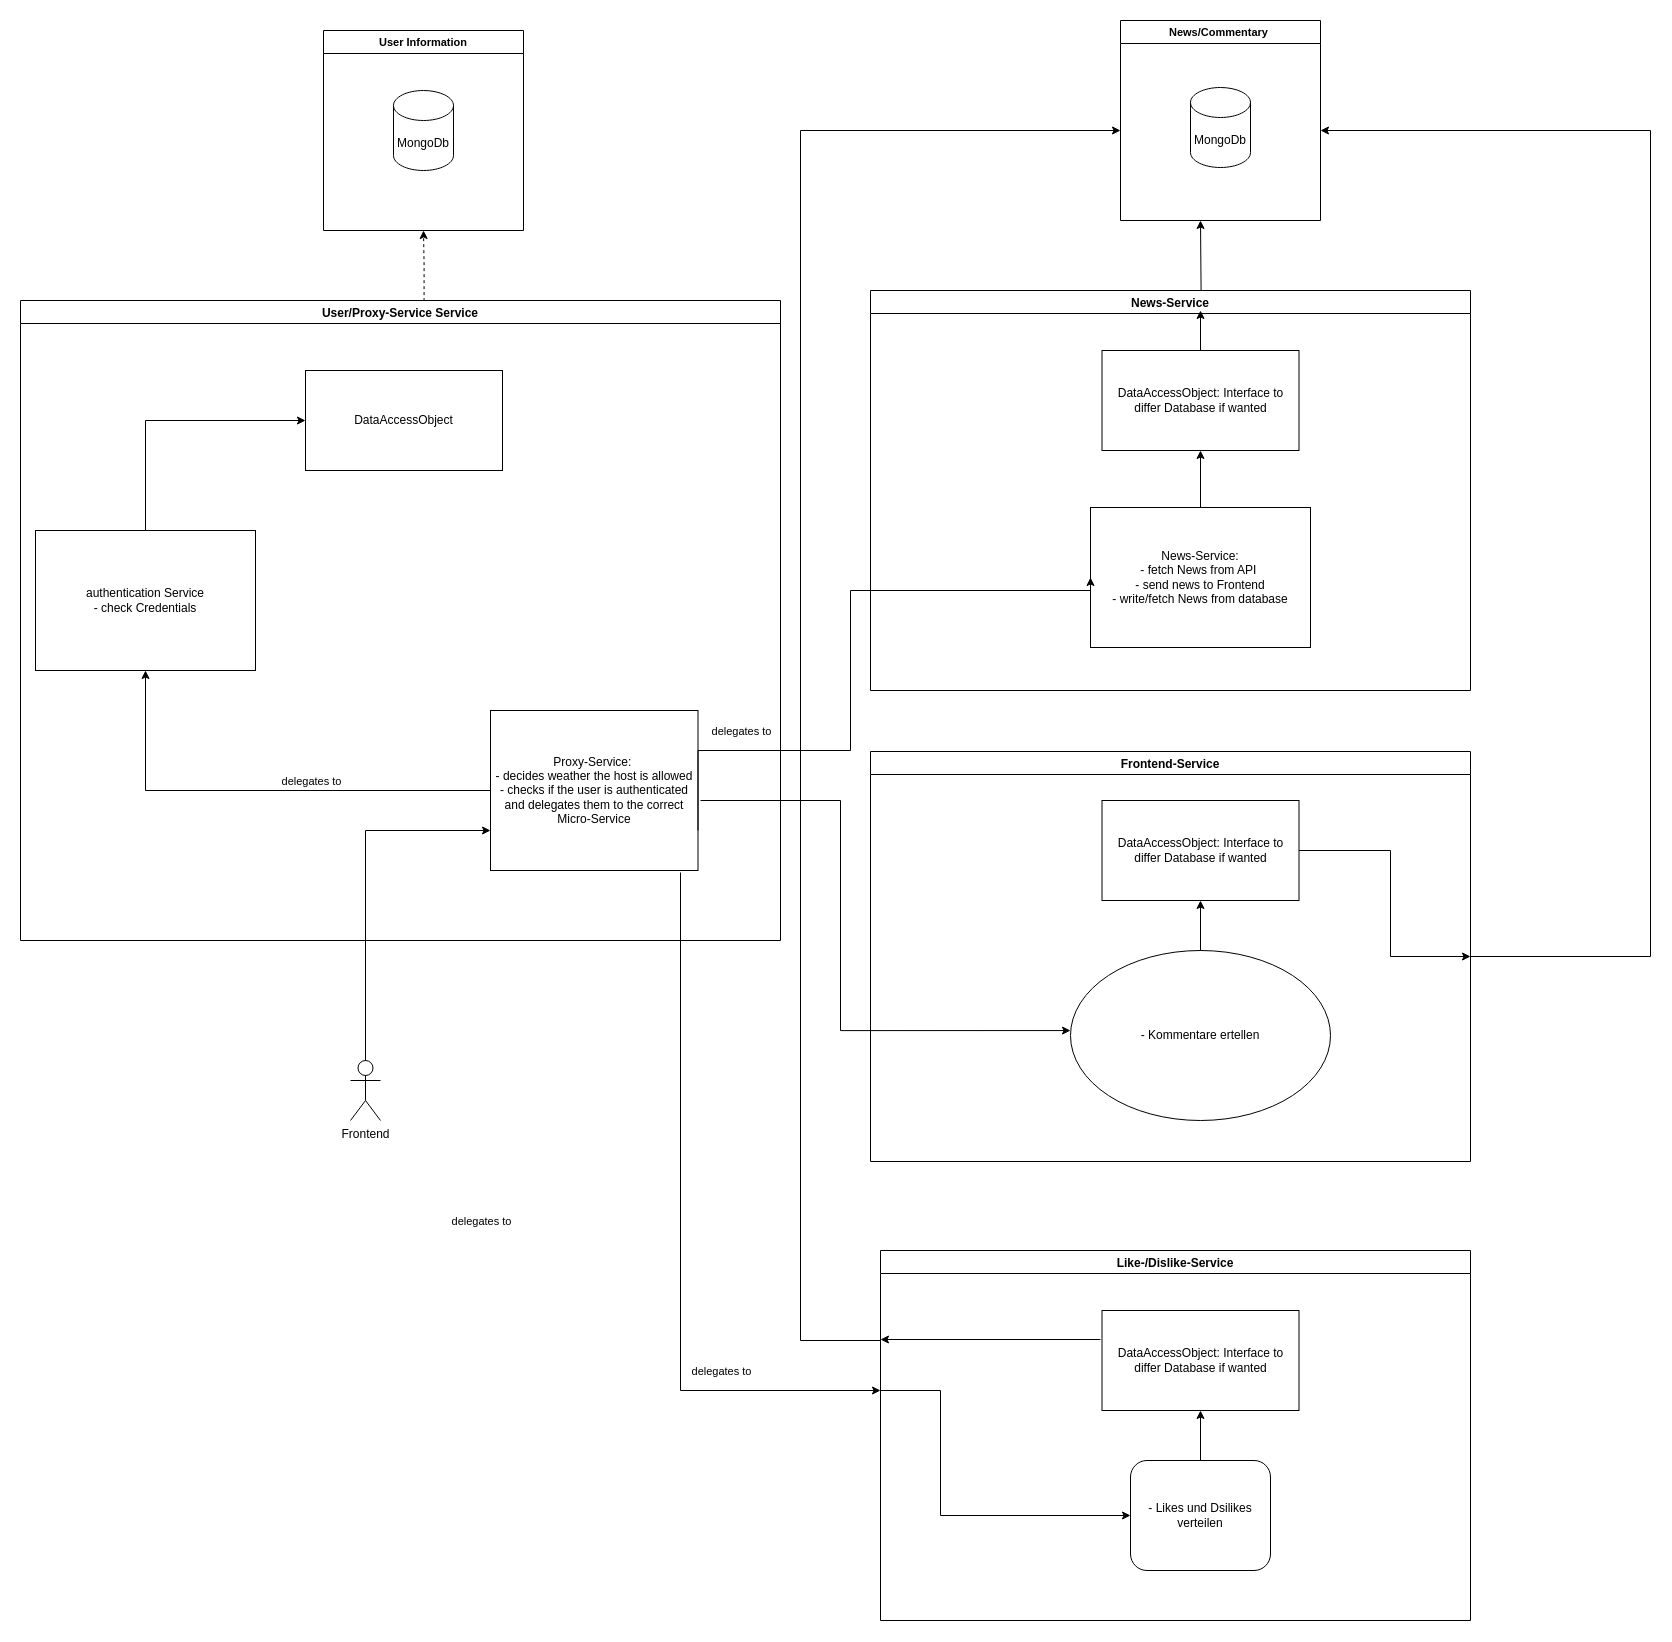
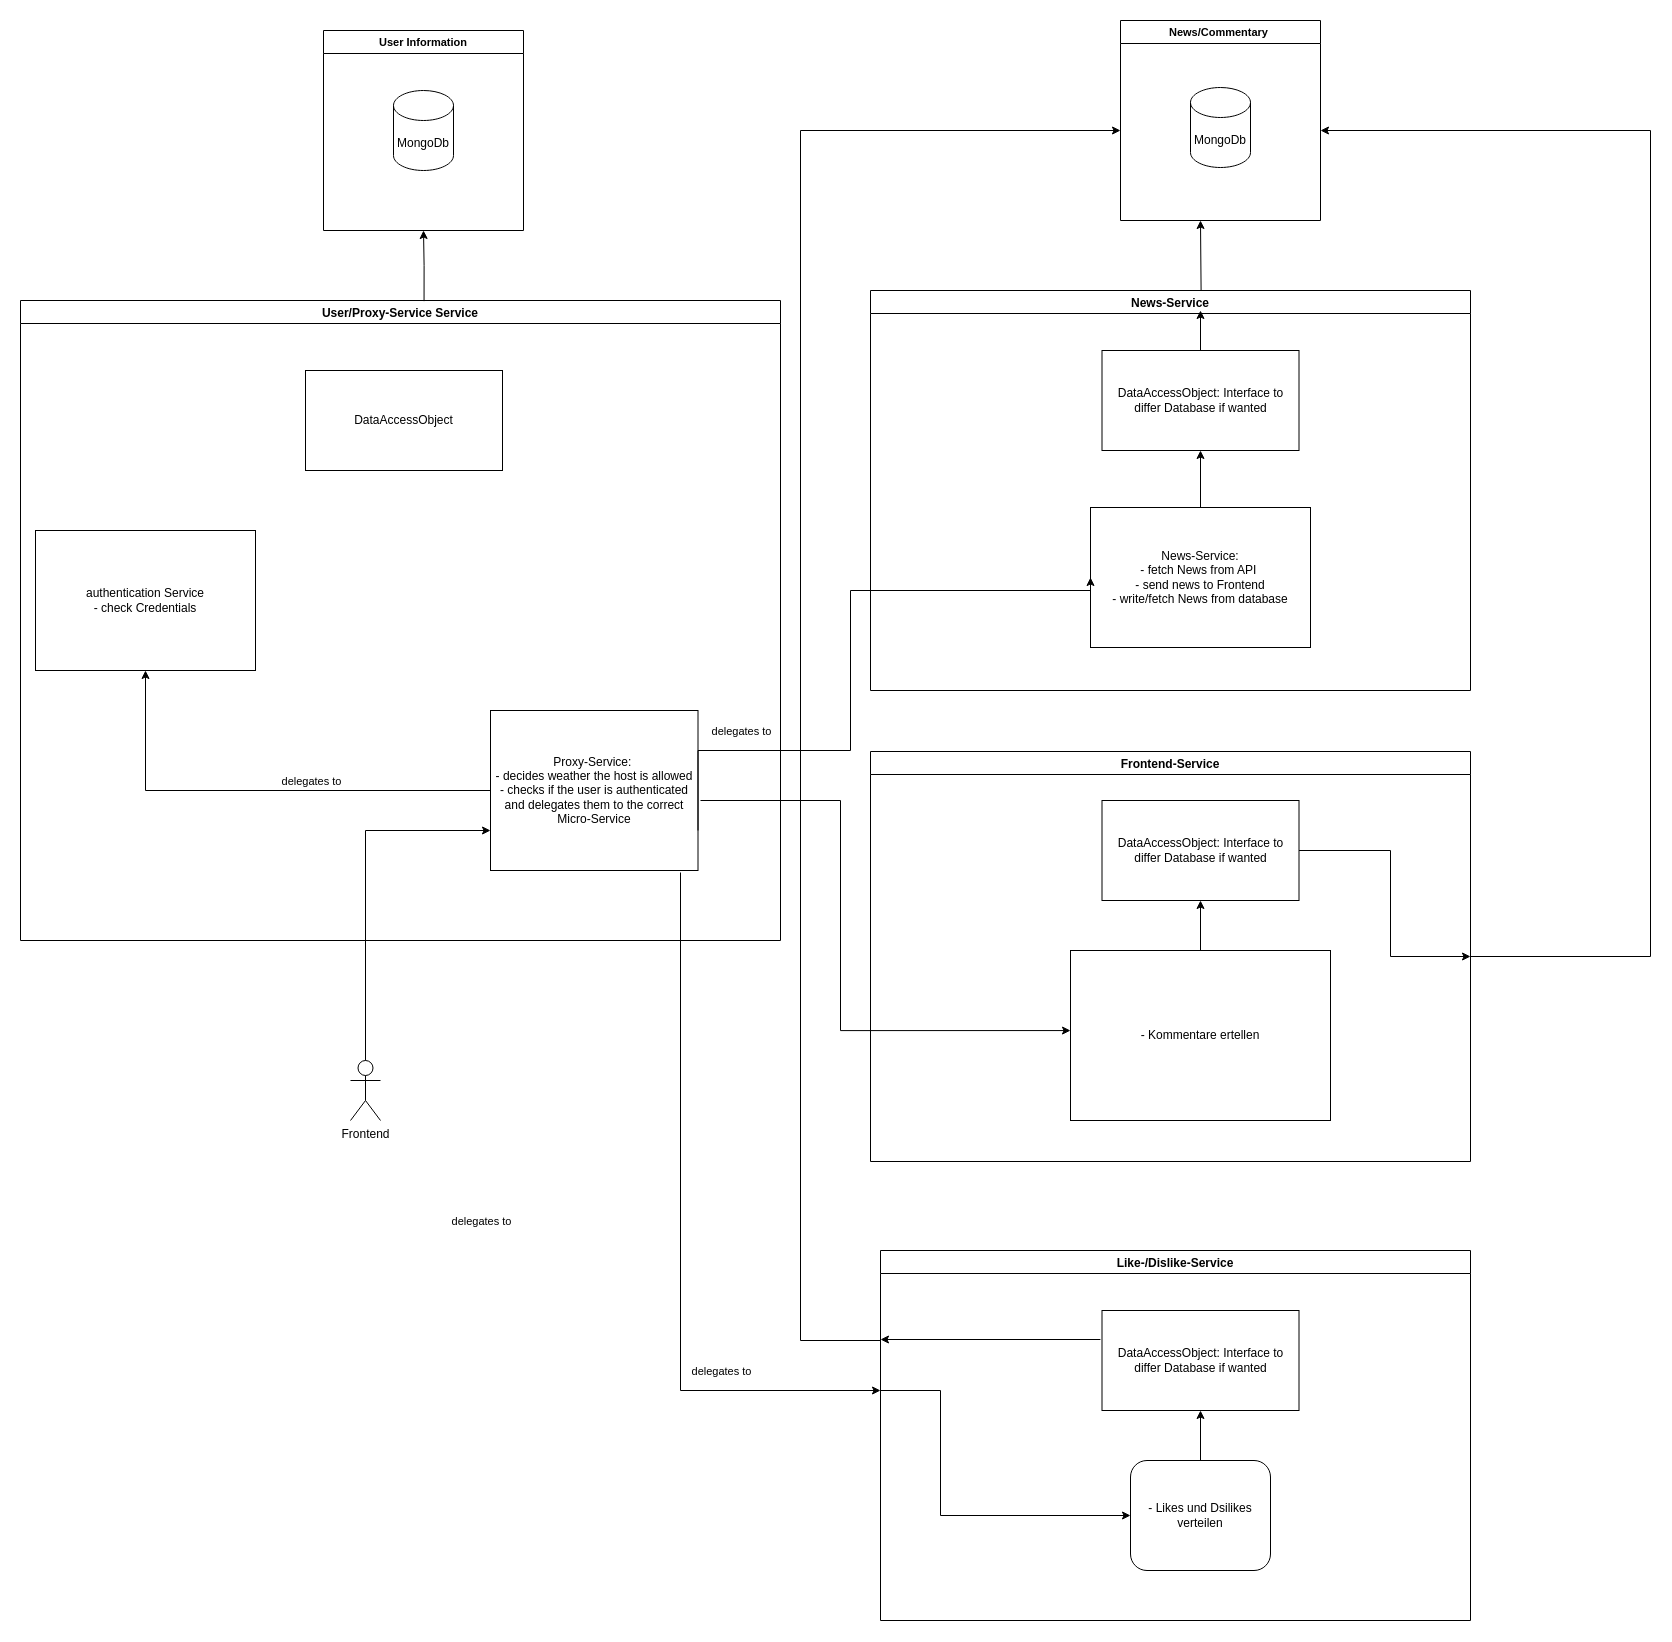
(424, 269) -> (424, 269)
(167, 421) -> none
(1201, 1036) -> (1201, 1036)
